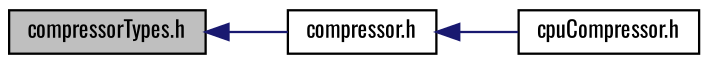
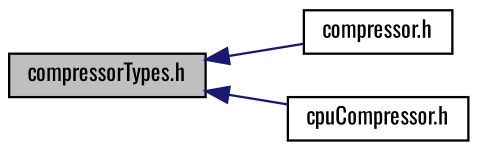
(489, 32) -> (258, 100)
